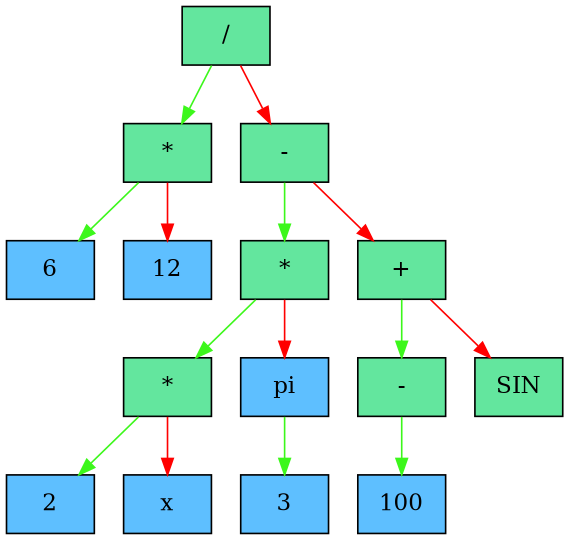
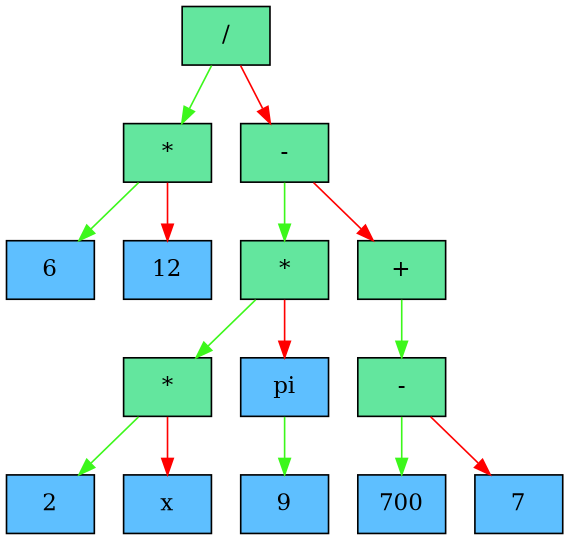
(519, 387) -> none
(285, 504) -> (285, 504)
(402, 504) -> (402, 504)
none -> (519, 504)
